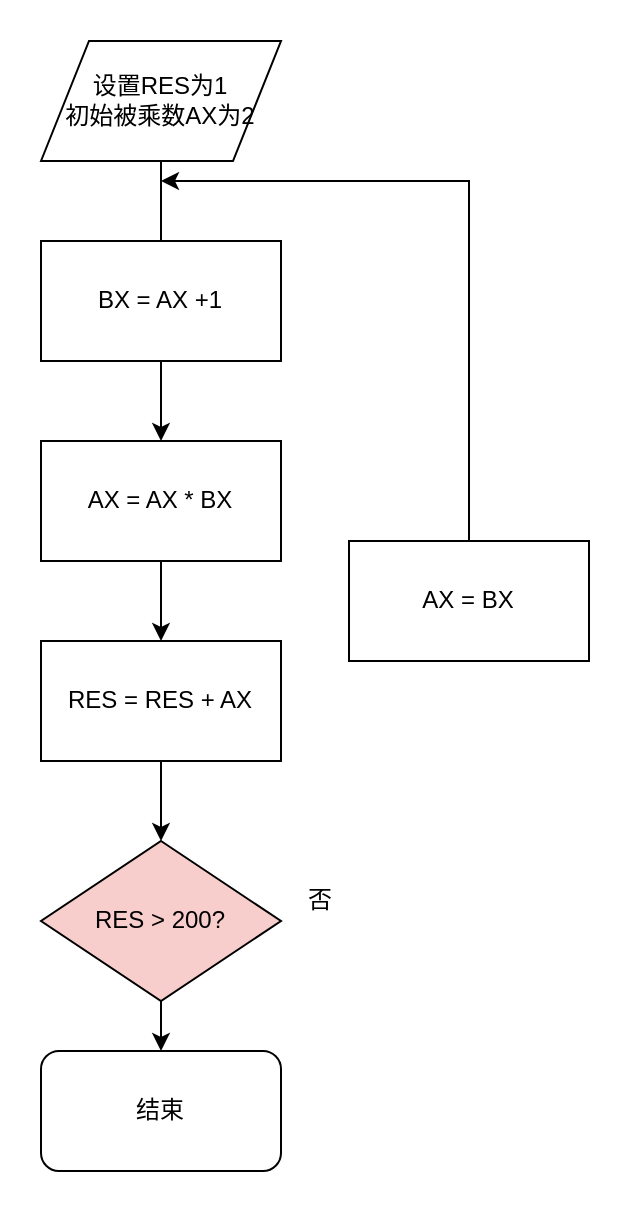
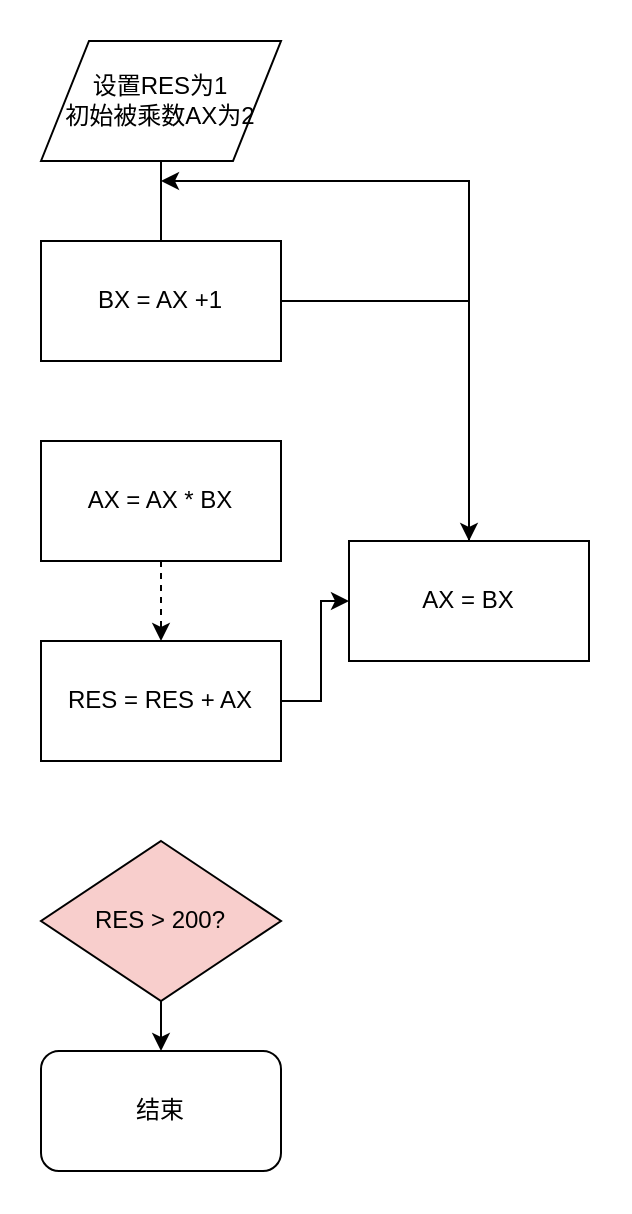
(161, 394) -> (373, 301)
(161, 593) -> (161, 593)
(161, 794) -> (321, 664)
(321, 901) -> none
